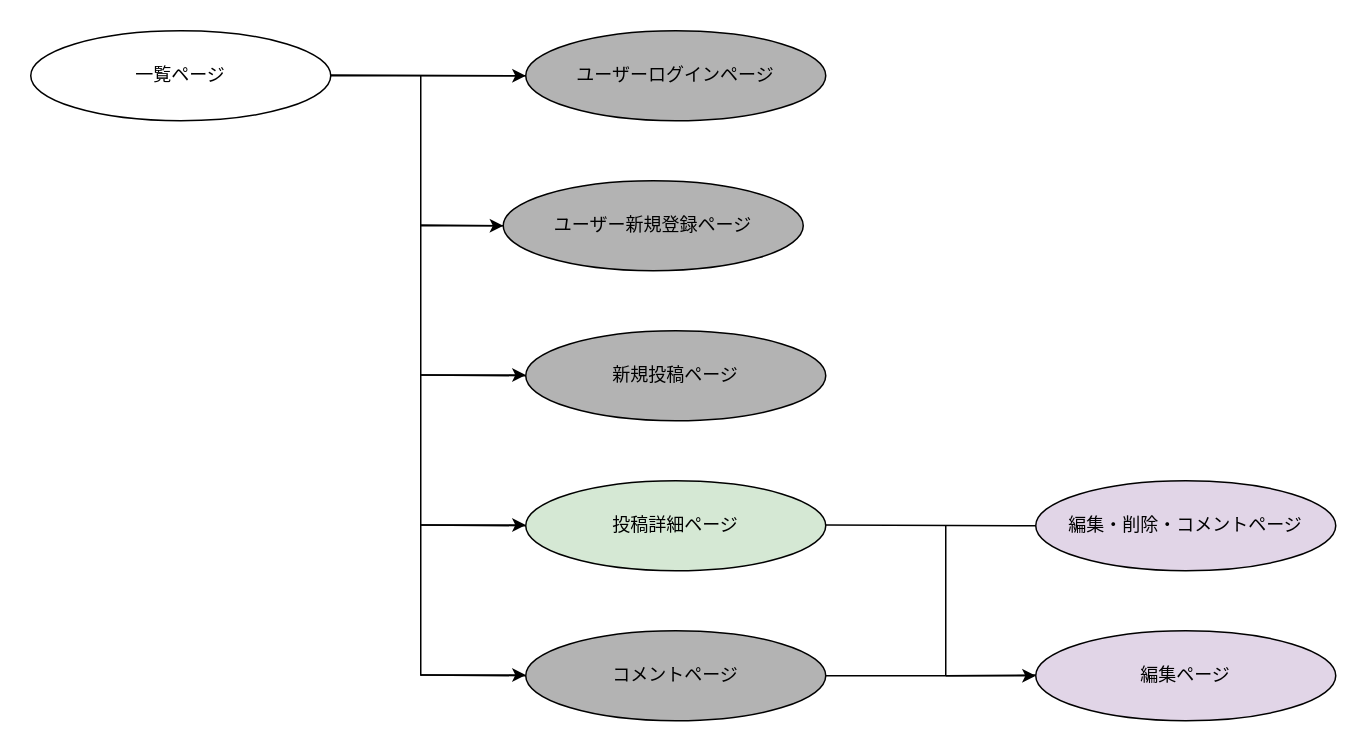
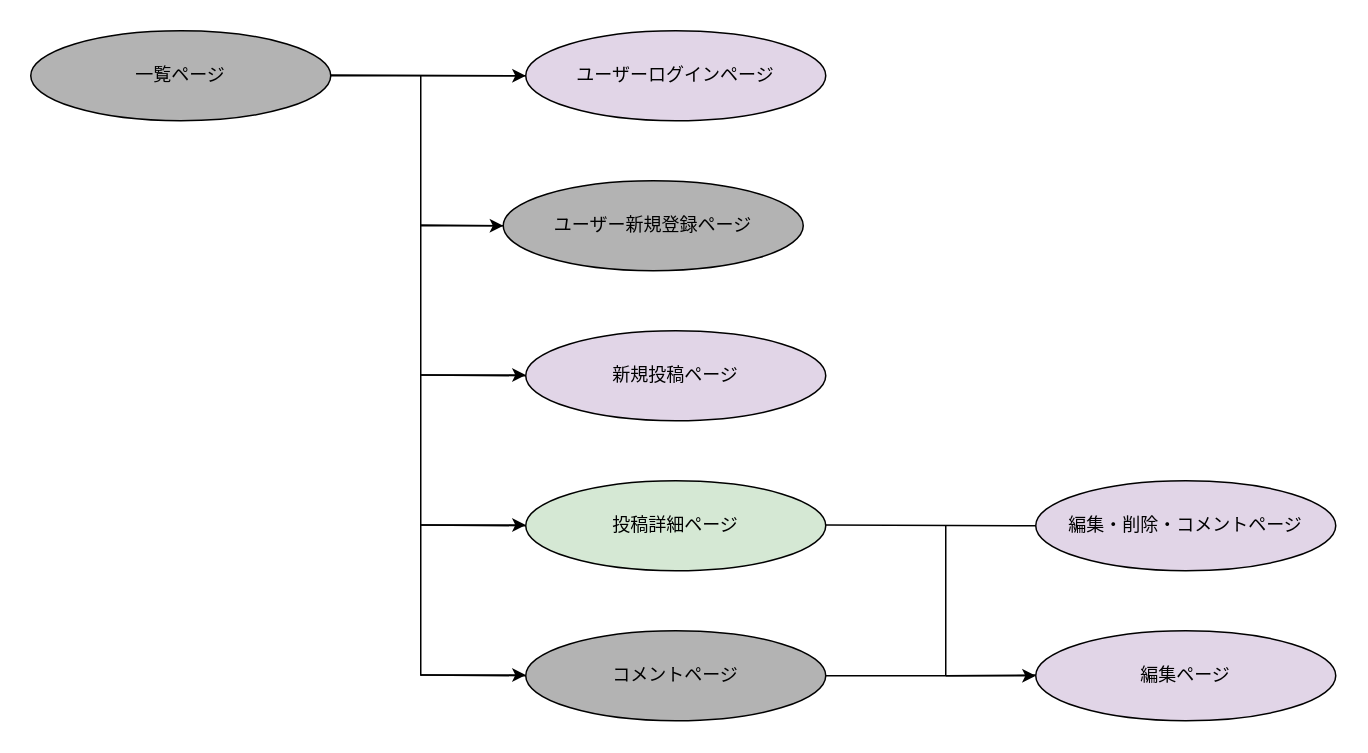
(181, 76) -> (181, 76)
(676, 76) -> (676, 76)
(676, 376) -> (676, 376)
